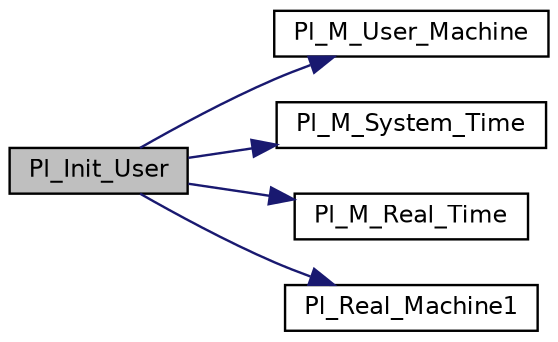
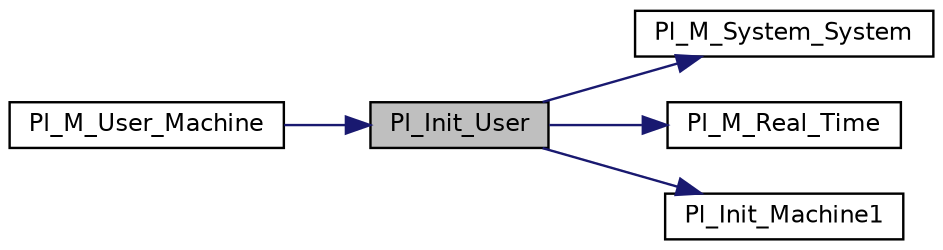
(224, 103) -> (315, 125)
(411, 125) -> (784, 34)
(411, 308) -> (784, 216)
